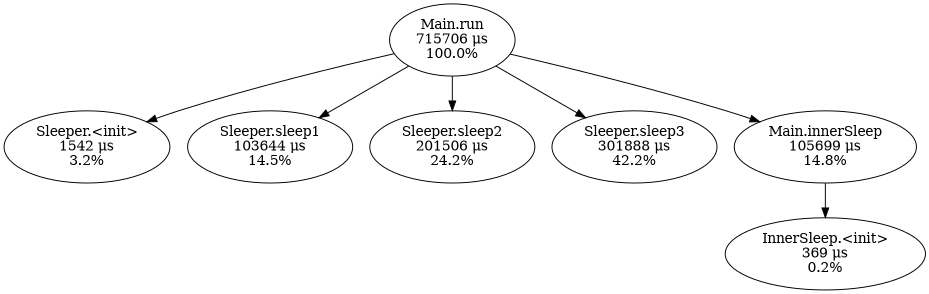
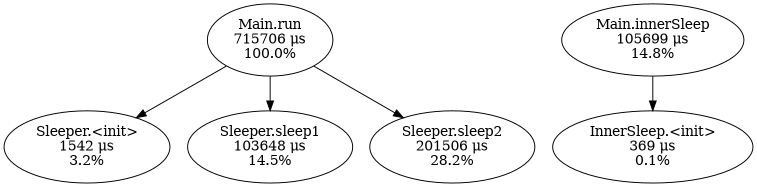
(631, 84) -> none
(270, 147) -> (270, 147)
(452, 147) -> (452, 147)
(634, 147) -> none
(825, 254) -> (653, 147)
